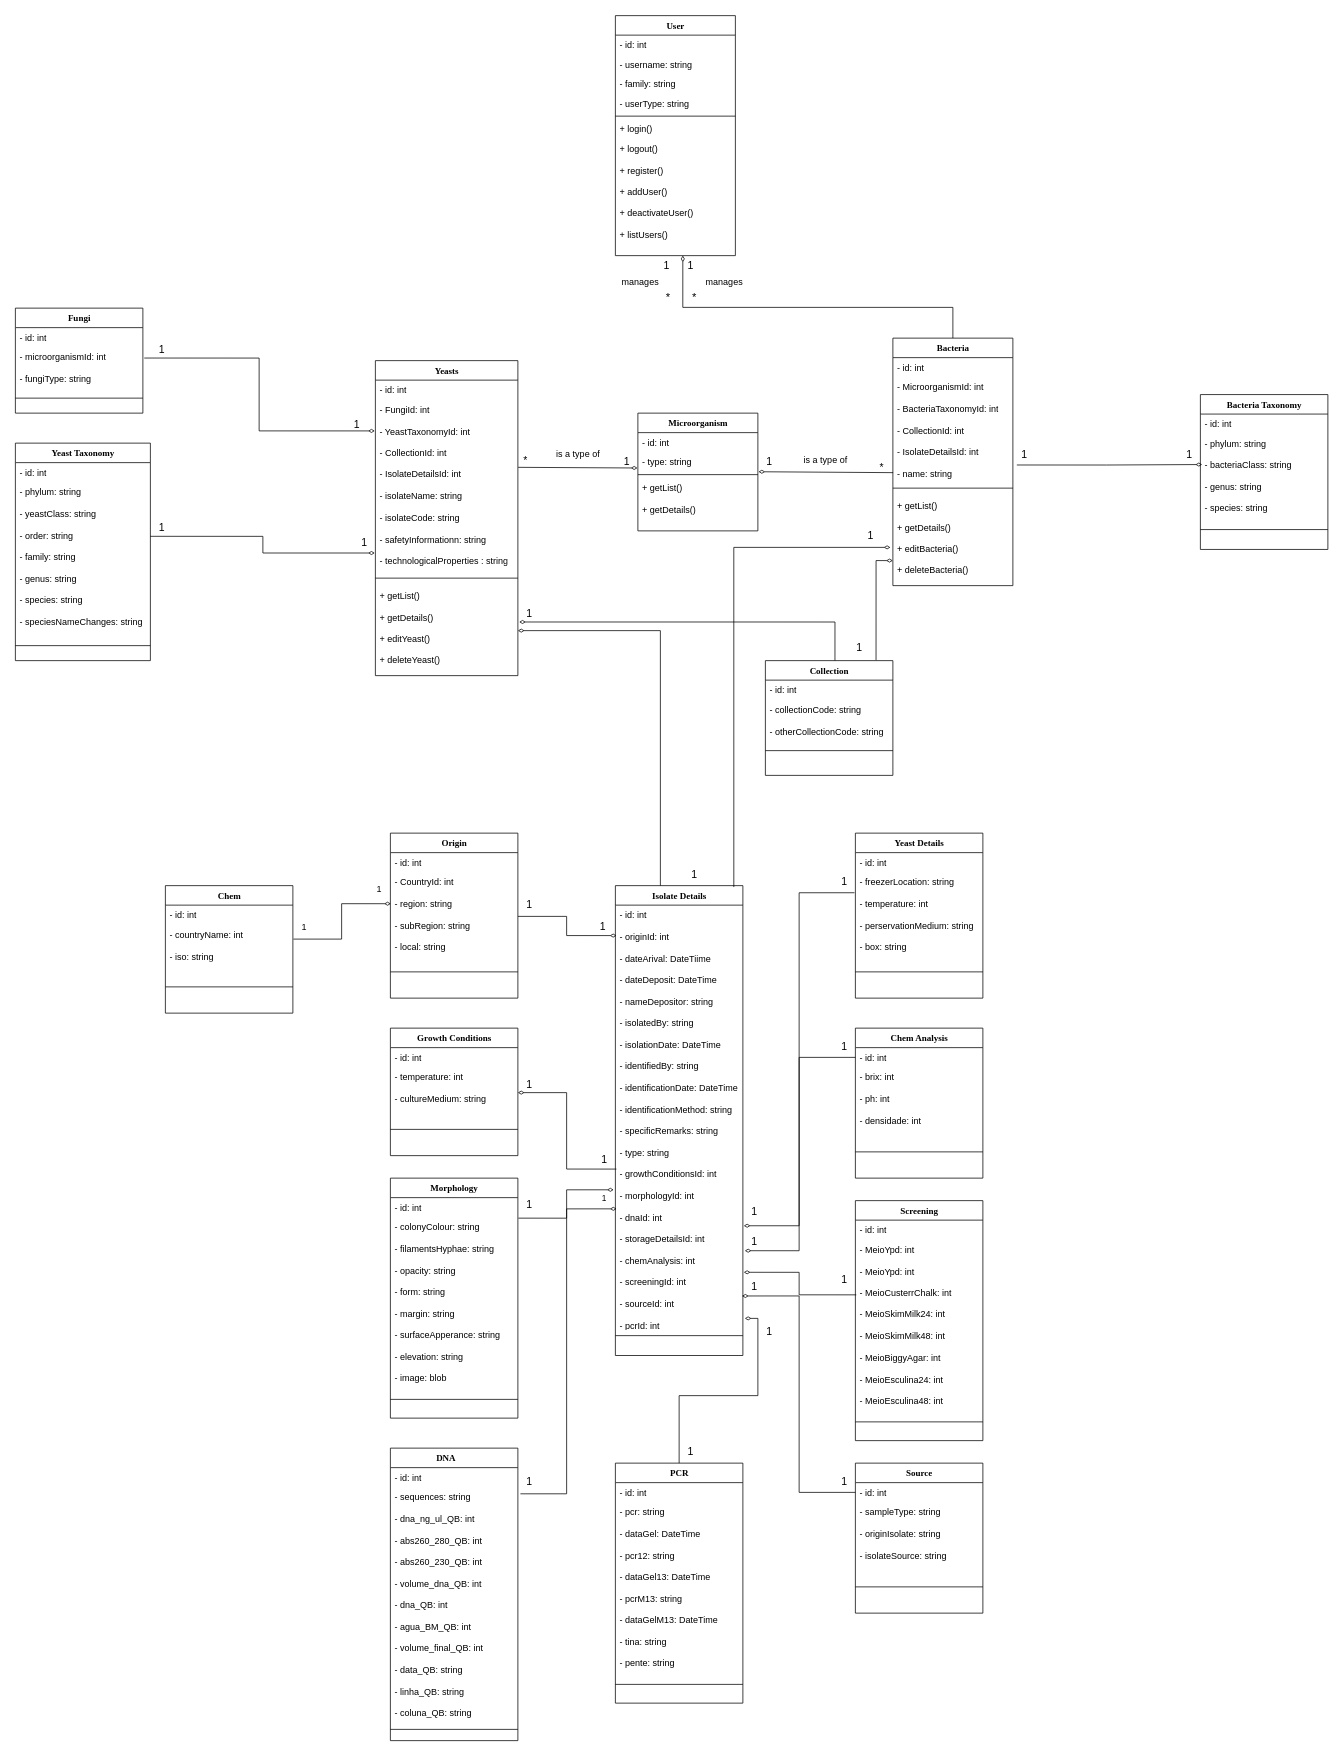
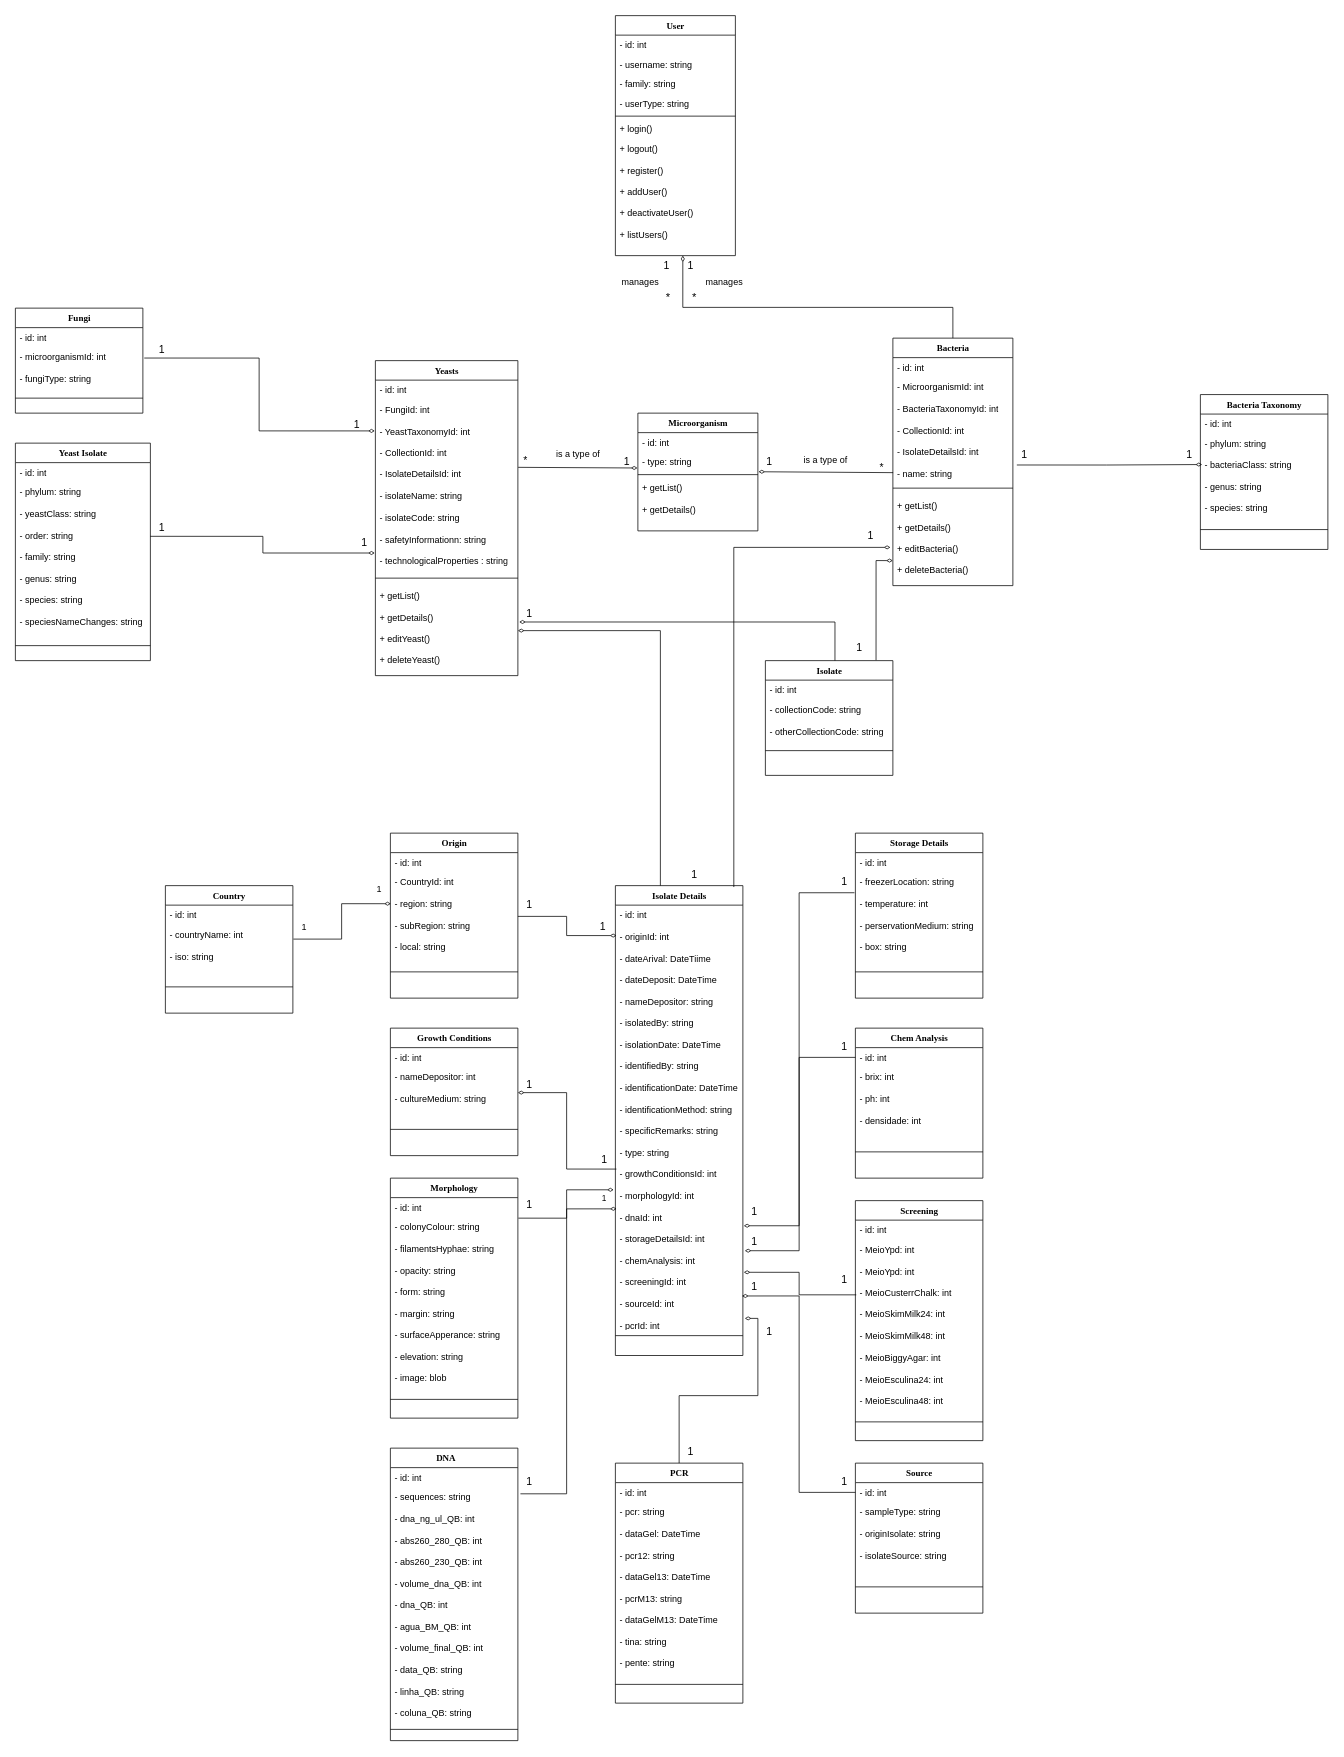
(83, 454) -> (83, 454)
(830, 671) -> (830, 671)
(920, 844) -> (920, 844)
(230, 896) -> (230, 896)
(446, 1083) -> (446, 1083)
